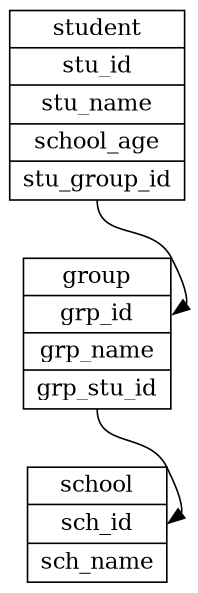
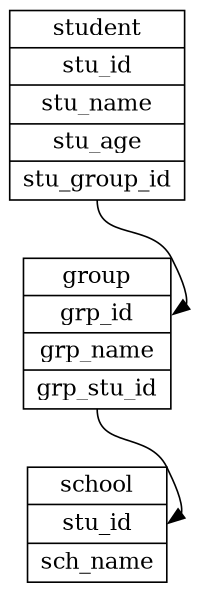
(97, 142) -> (97, 142)
(97, 523) -> (97, 523)
